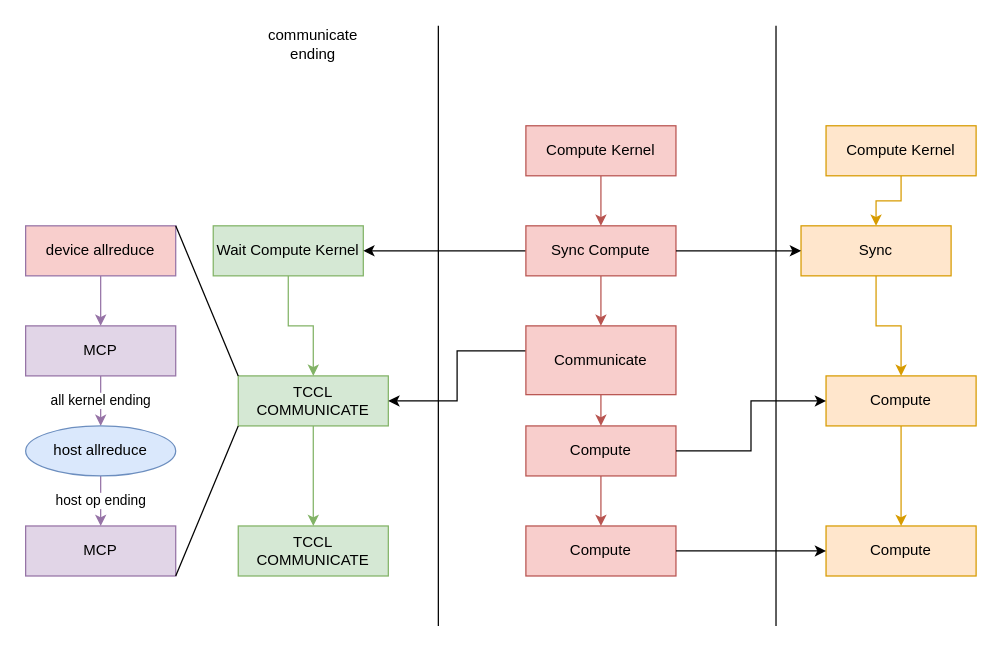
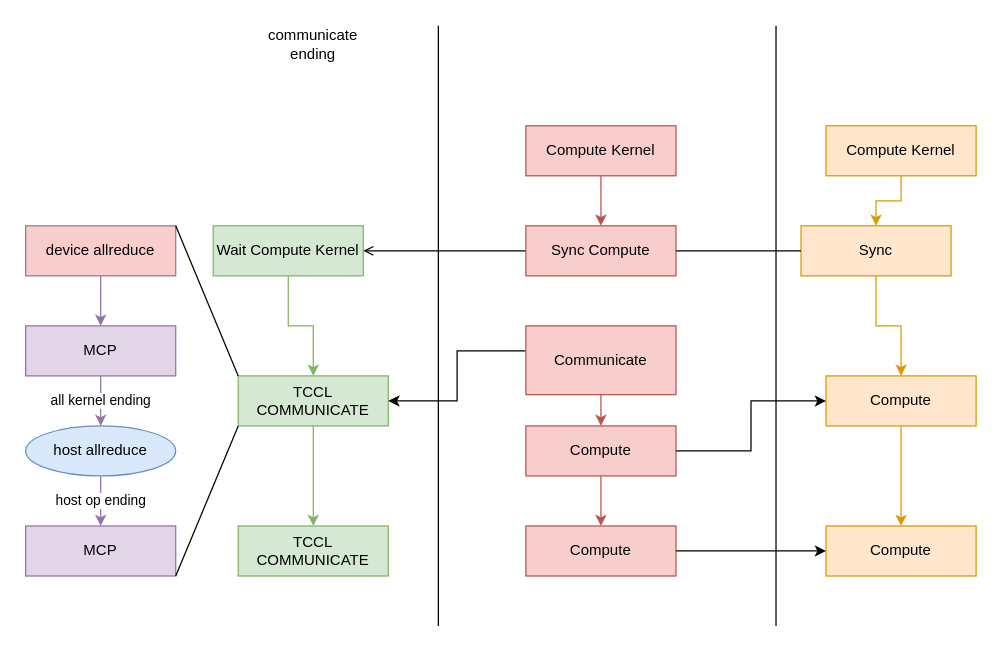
(373, 251) -> (371, 251)
(791, 251) -> (794, 251)
(601, 297) -> none
